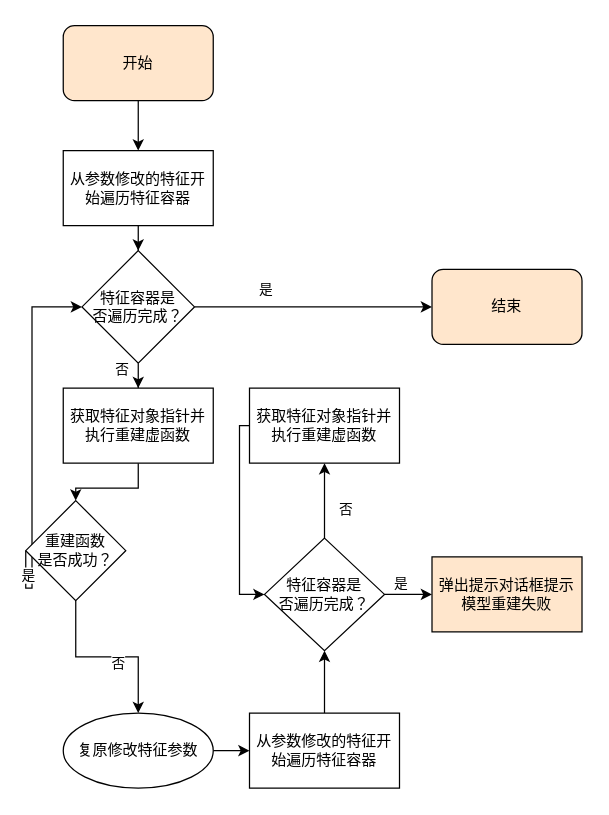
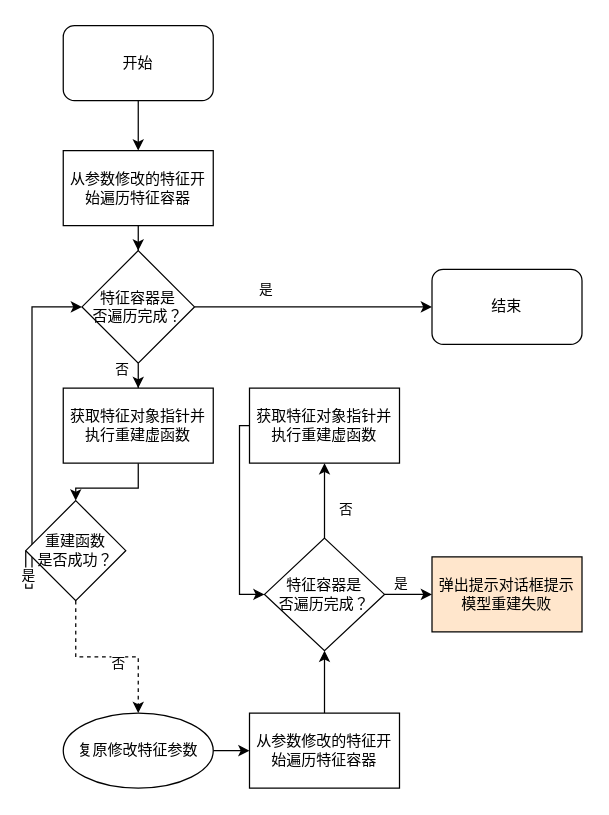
(138, 63) -> (138, 63)
(507, 307) -> (507, 307)
(76, 647) -> (76, 647)
